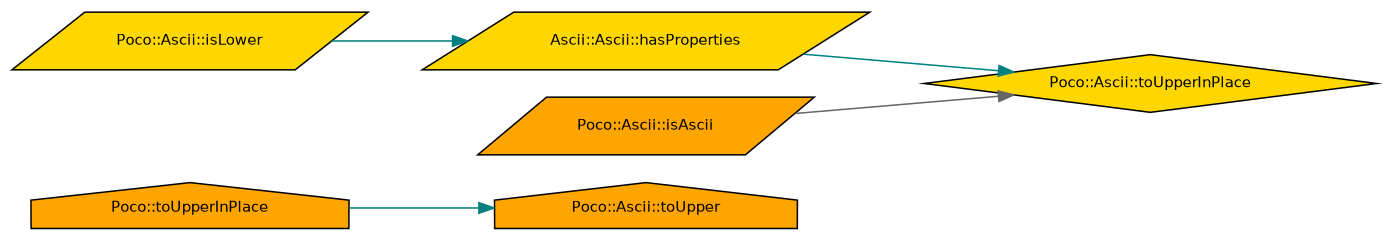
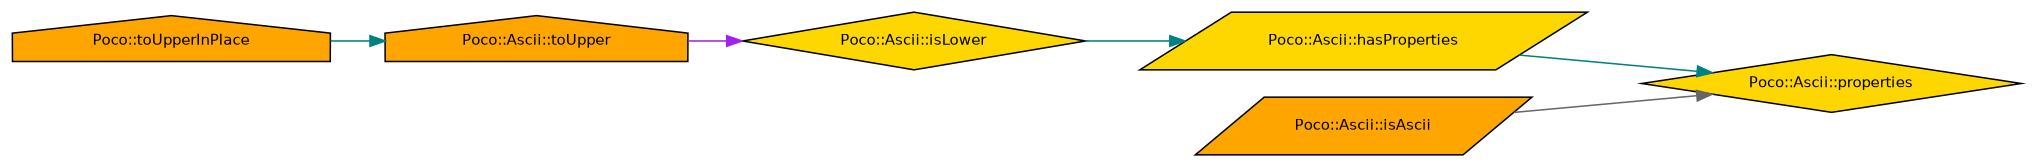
(190, 41) -> (914, 41)
(646, 41) -> (1364, 41)
none -> (707, 41)
(1150, 83) -> (1832, 83)
